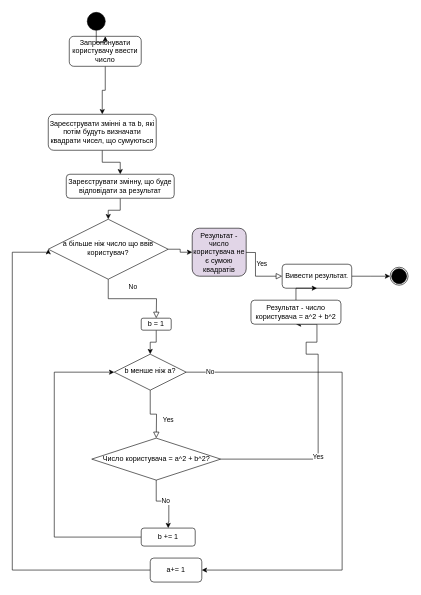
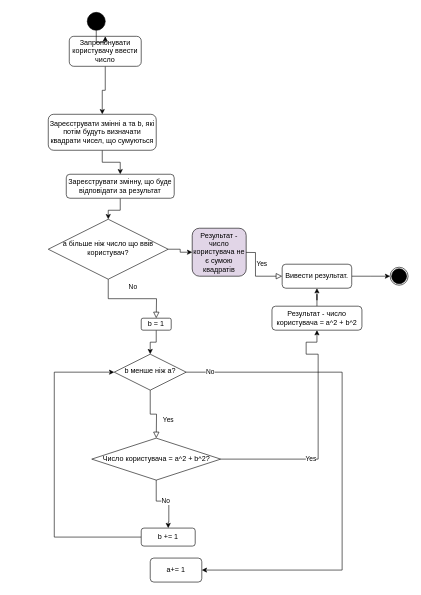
(296, 312) -> (317, 318)
(12, 570) -> none
